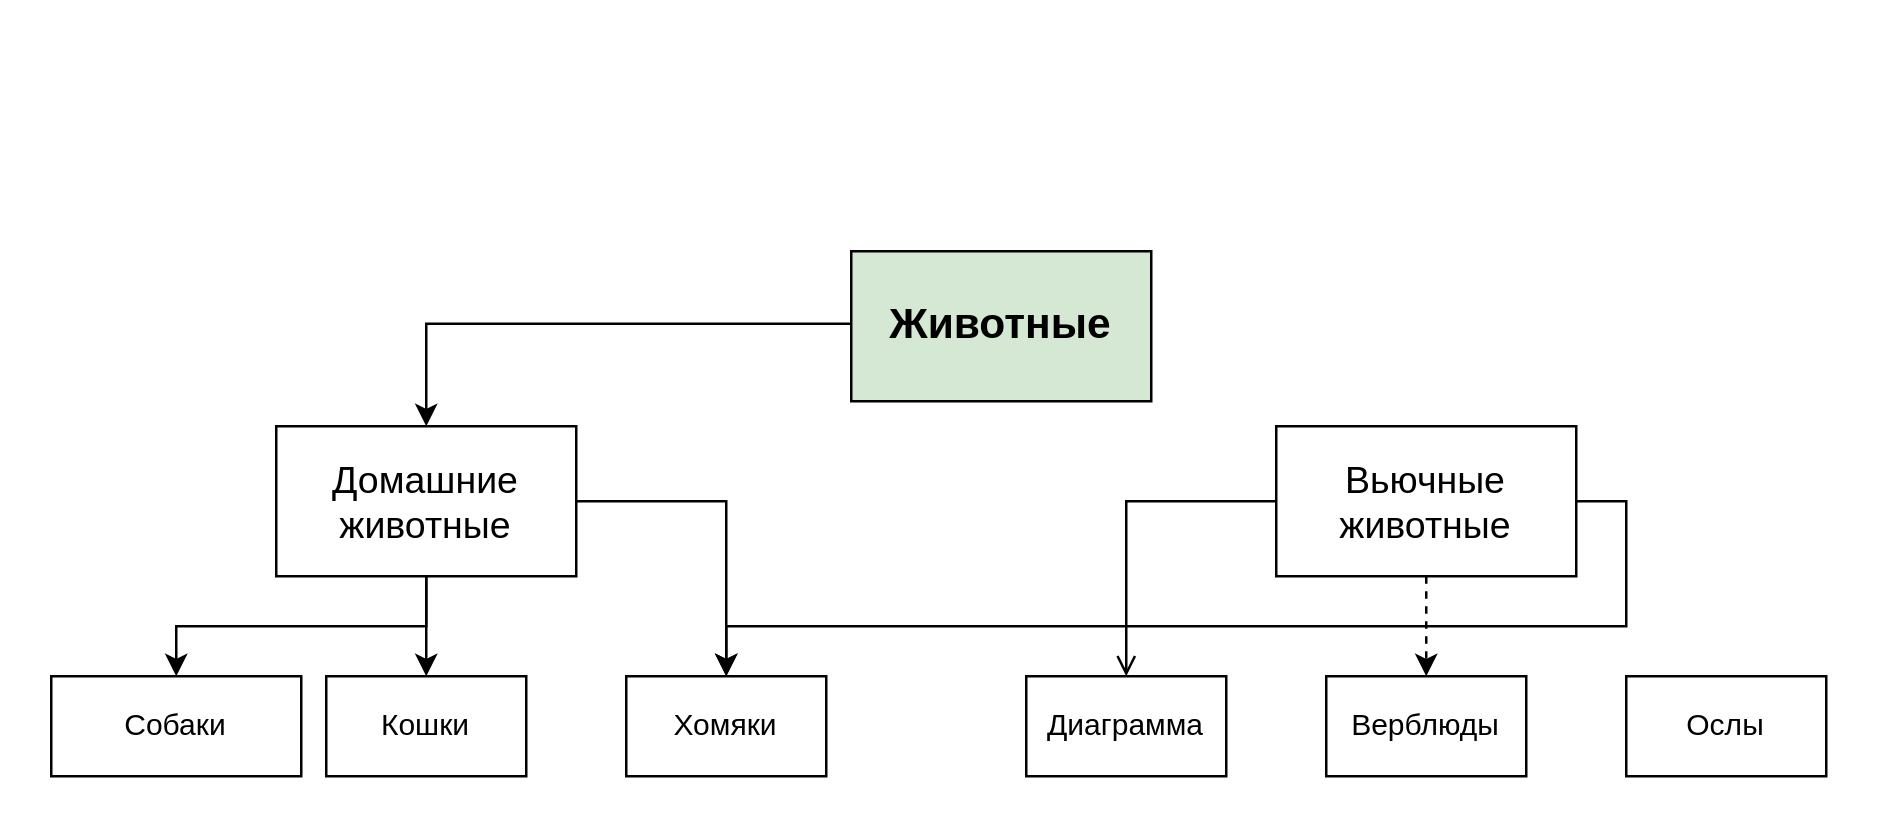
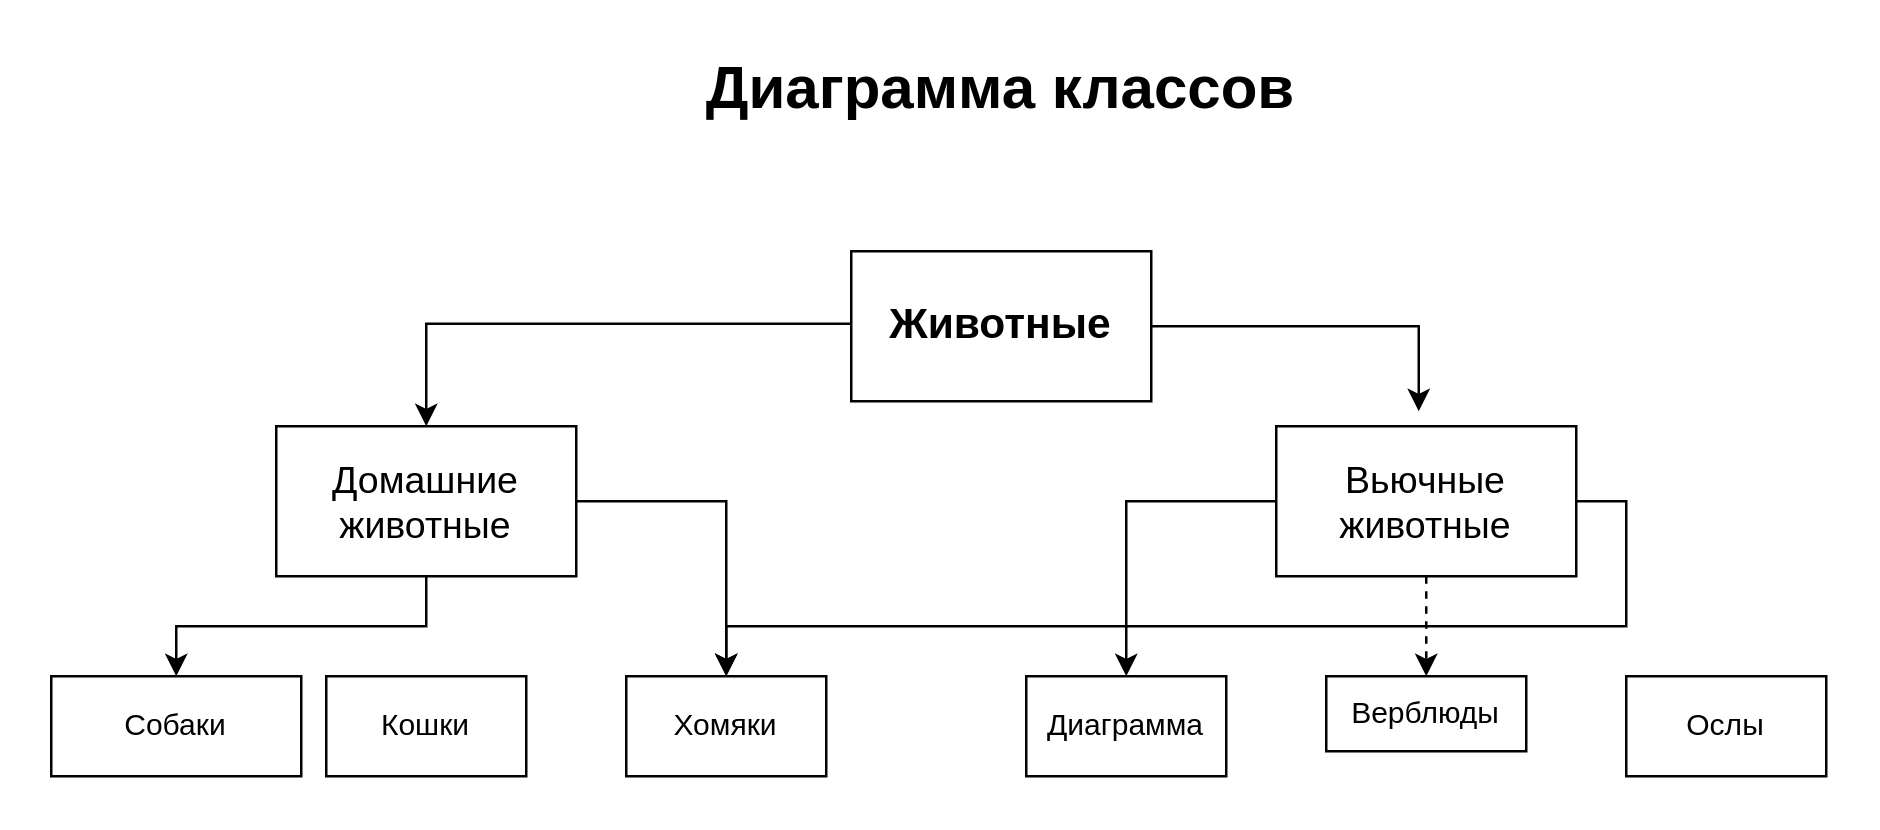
none -> (1001, 89)
(1001, 326) -> (1001, 326)
none -> (1320, 326)
(426, 645) -> none
(1126, 662) -> (1126, 658)
(1426, 726) -> (1426, 714)
